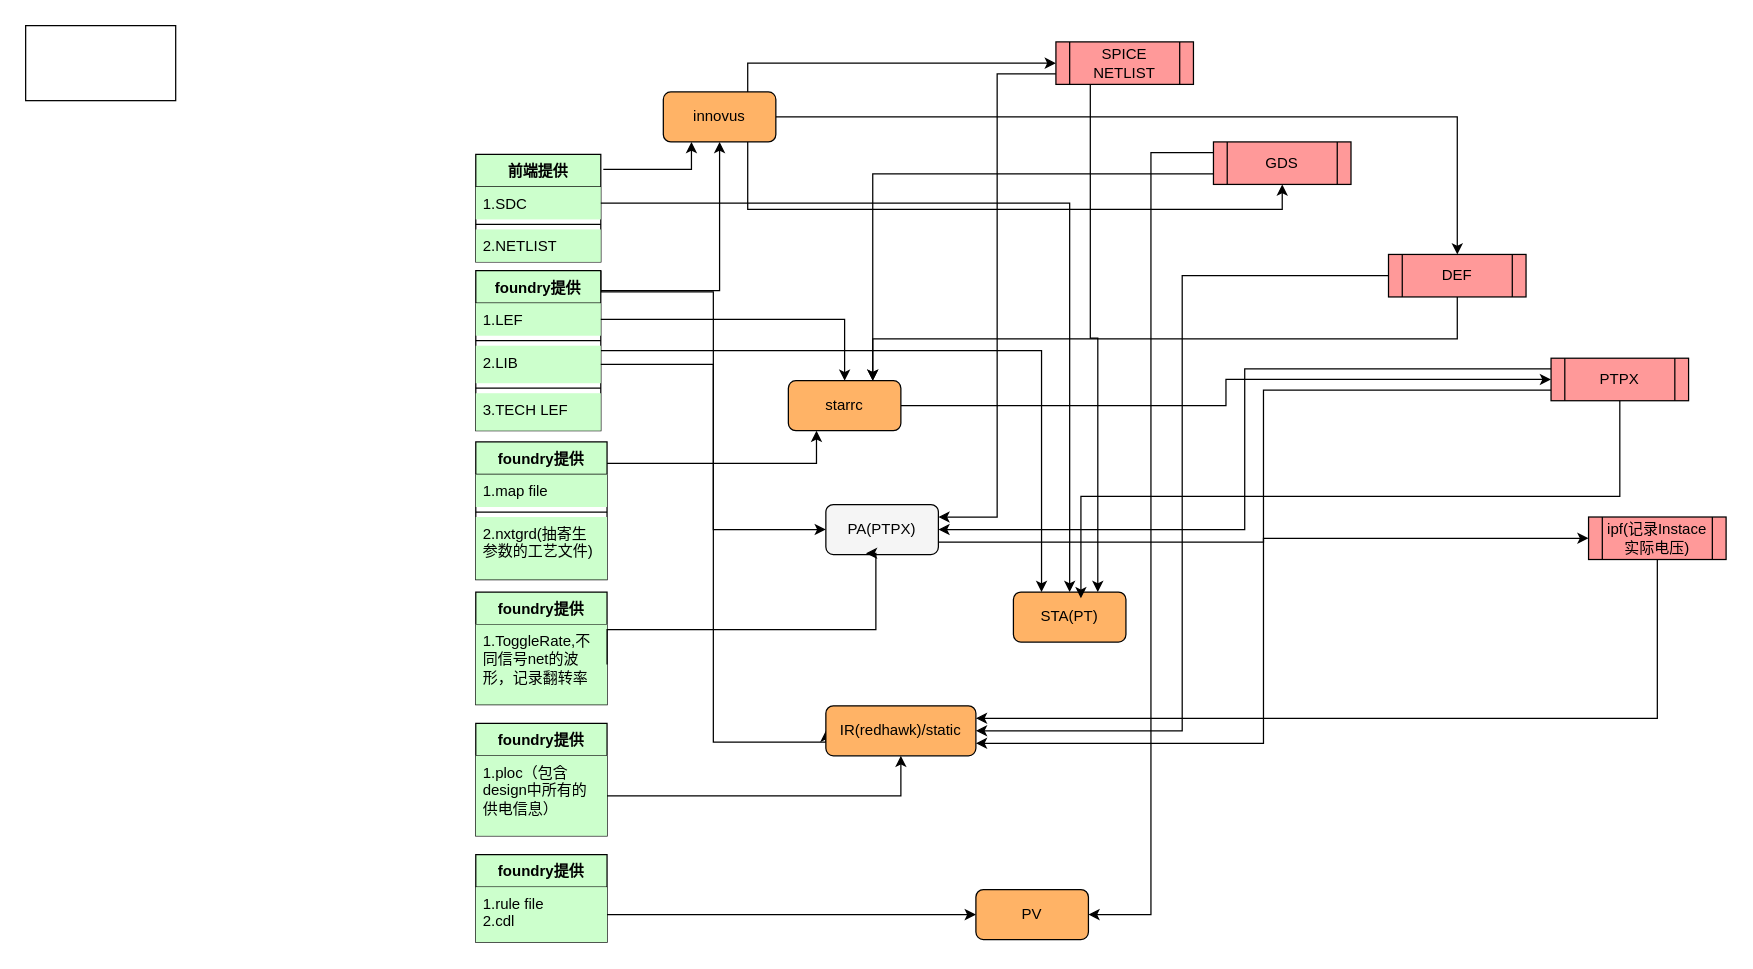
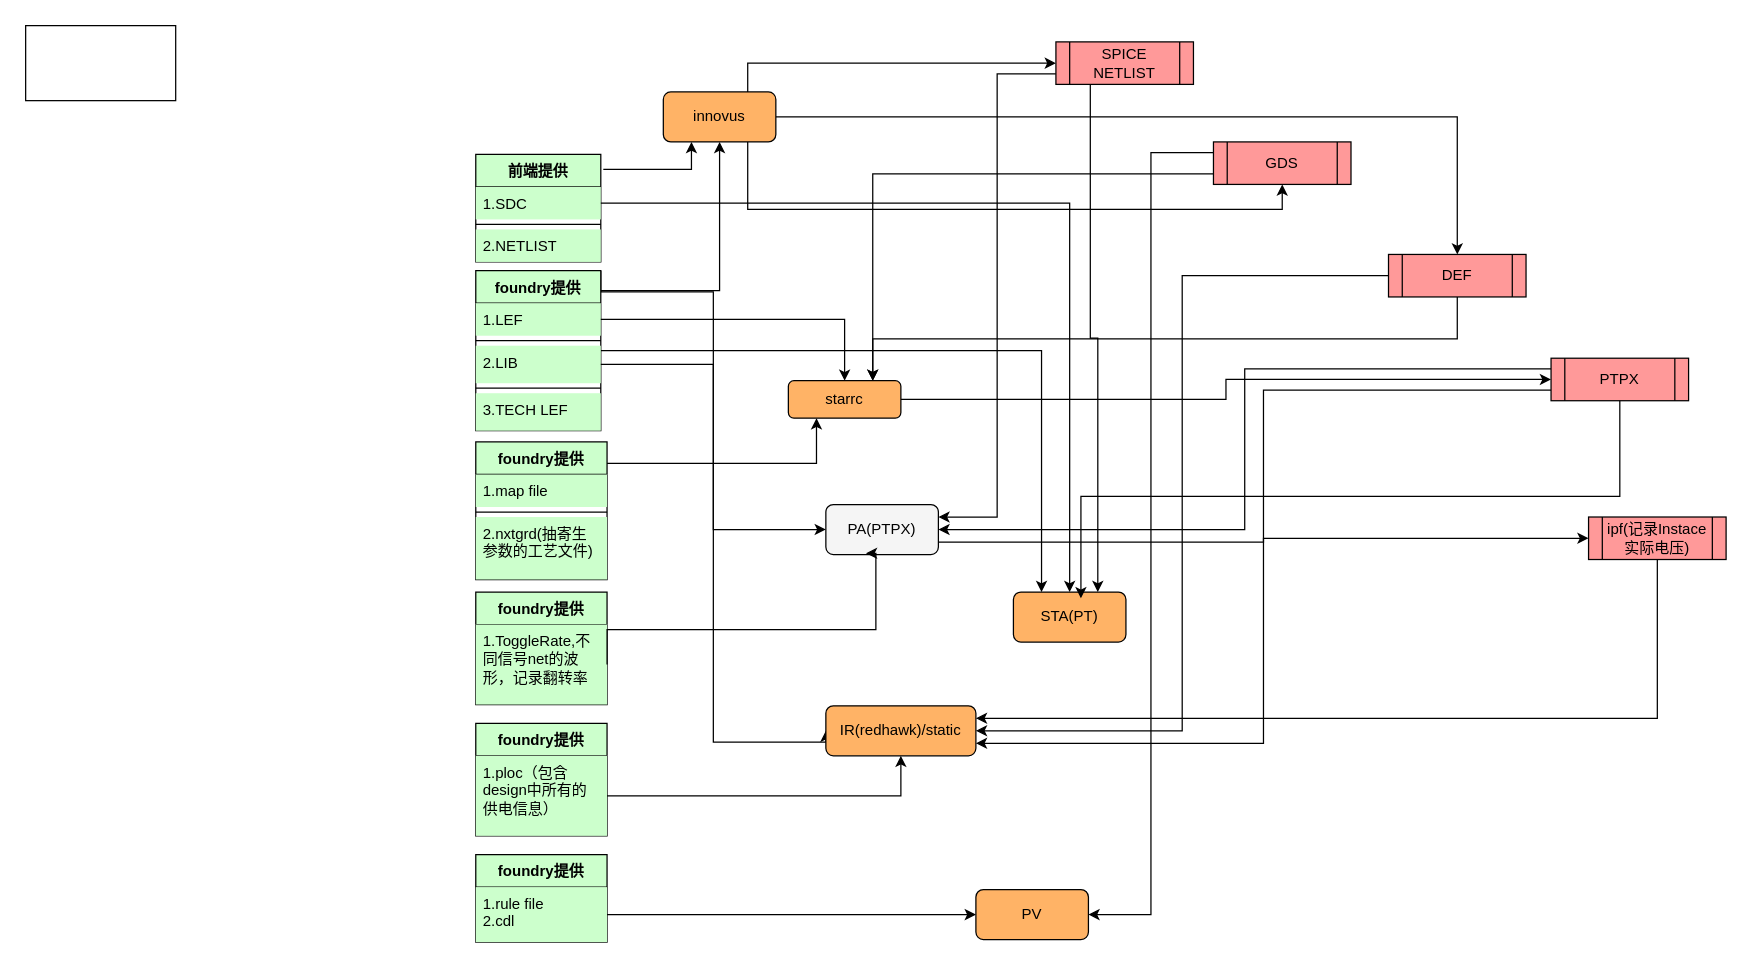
(844, 406) -> (844, 399)
